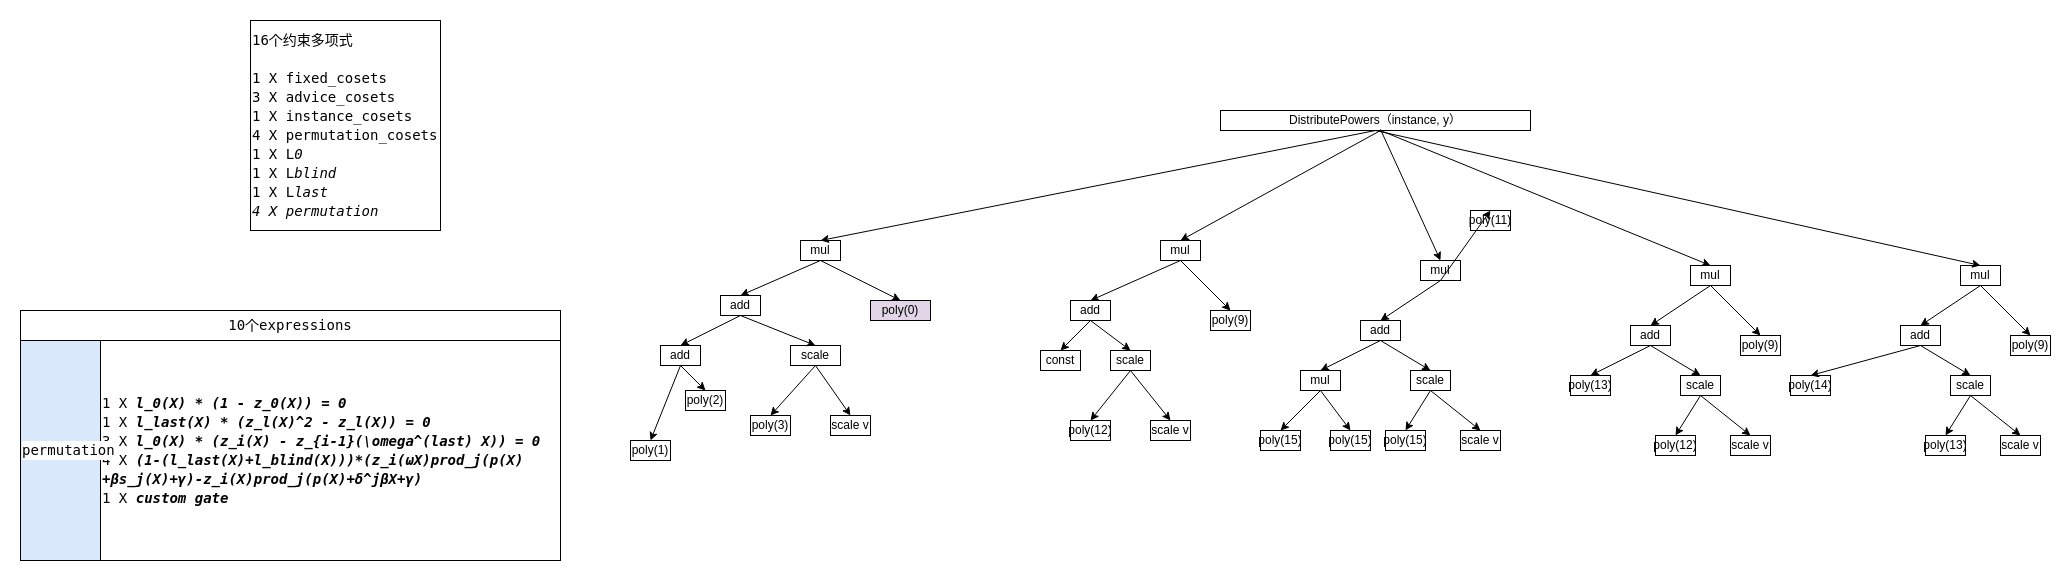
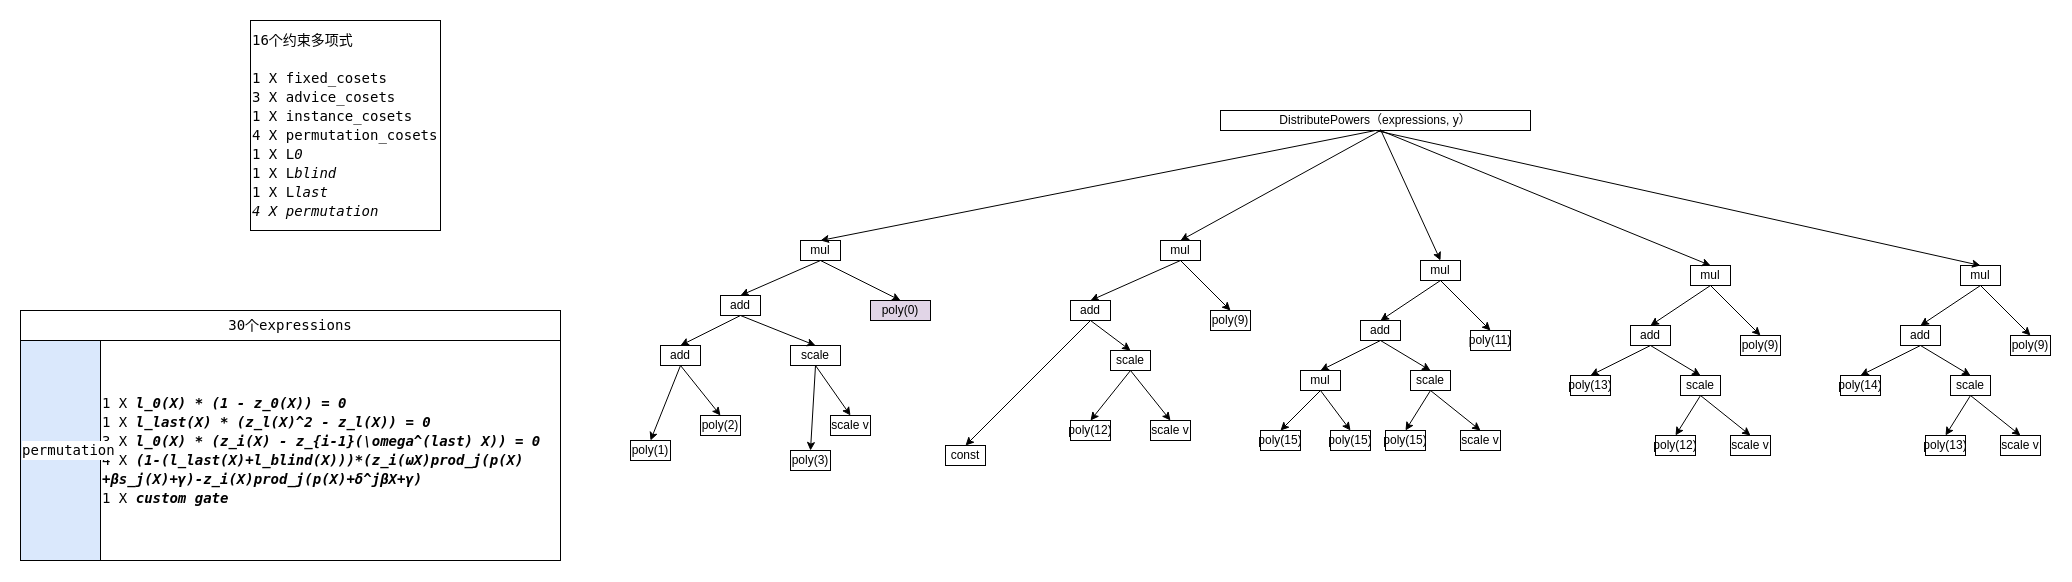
(1376, 121) -> (1376, 121)
(1491, 221) -> (1491, 341)
(291, 326) -> (291, 326)
(1061, 361) -> (966, 456)
(1811, 386) -> (1861, 386)
(706, 401) -> (721, 426)
(771, 426) -> (811, 461)
